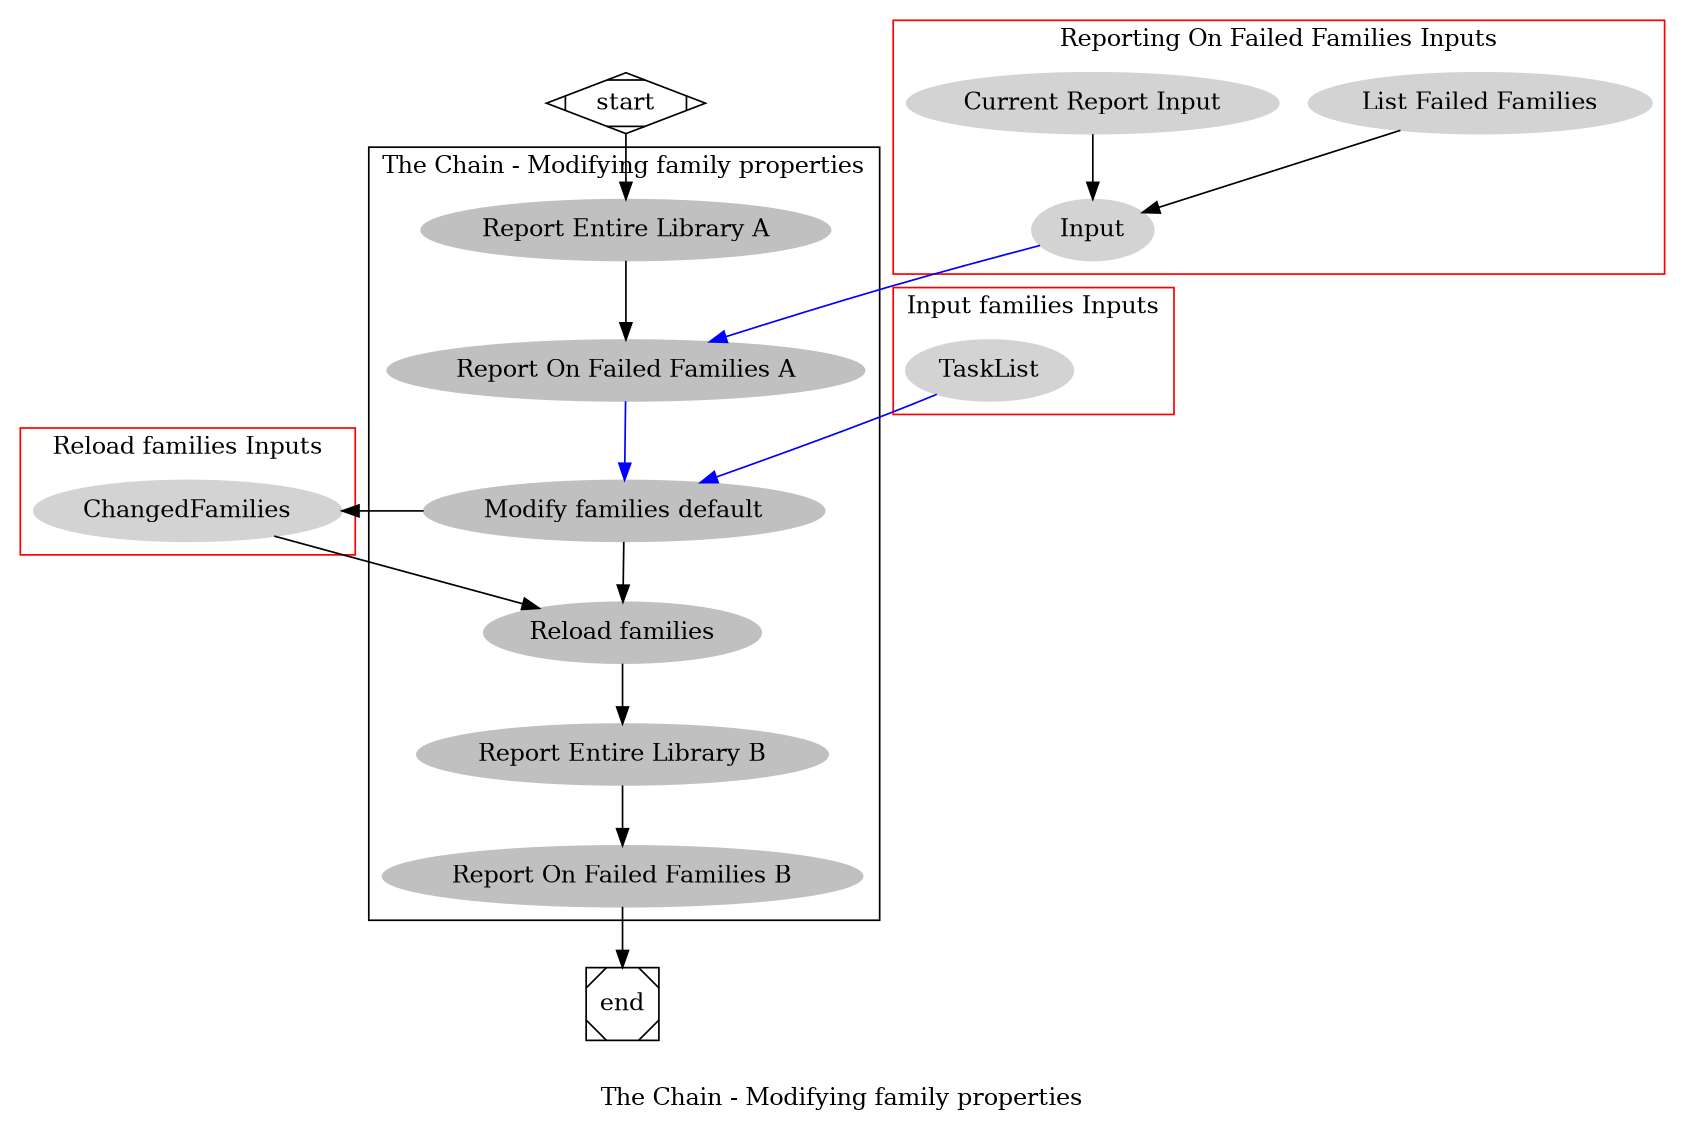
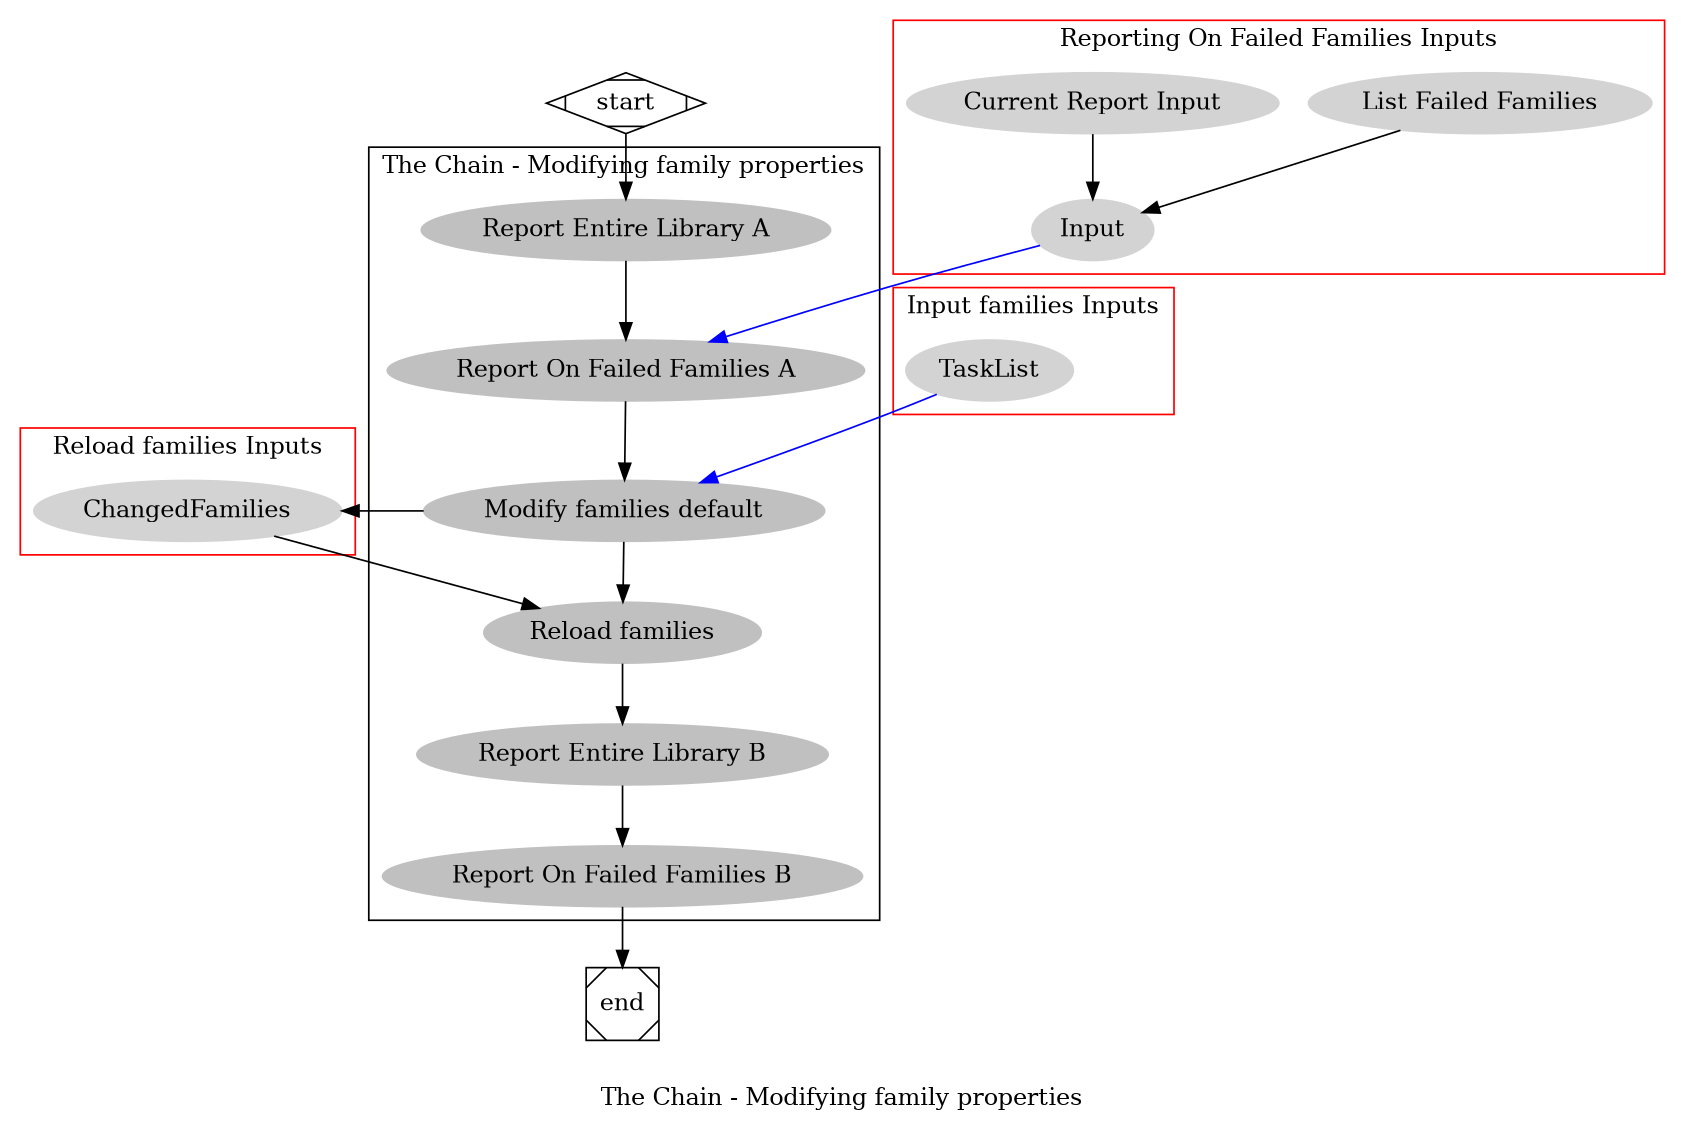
(625, 432) -> (625, 432)
